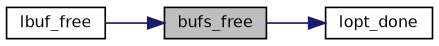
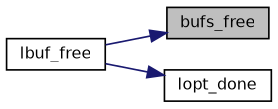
(287, 23) -> (127, 68)
